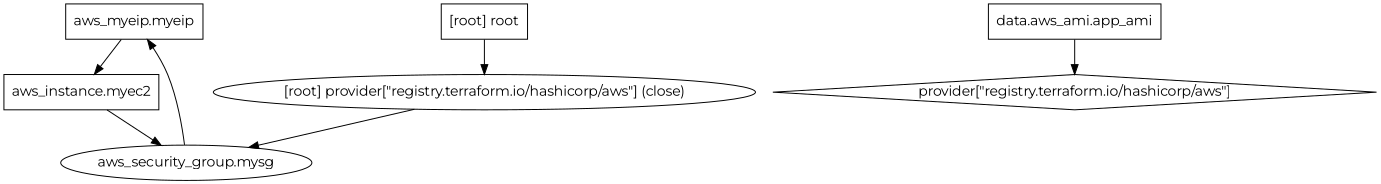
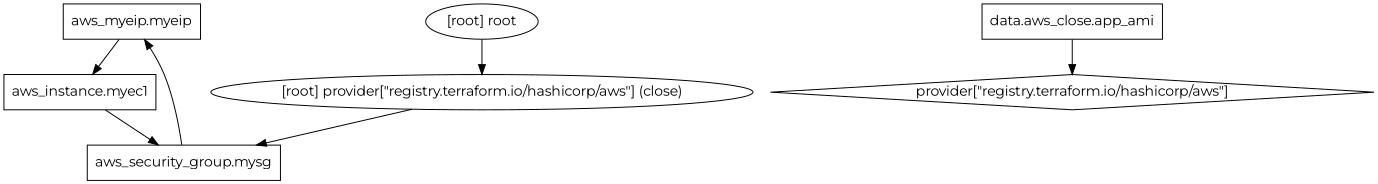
(484, 22) -> (482, 22)
(1075, 22) -> (1072, 22)
(81, 92) -> (80, 92)
(186, 163) -> (184, 163)
